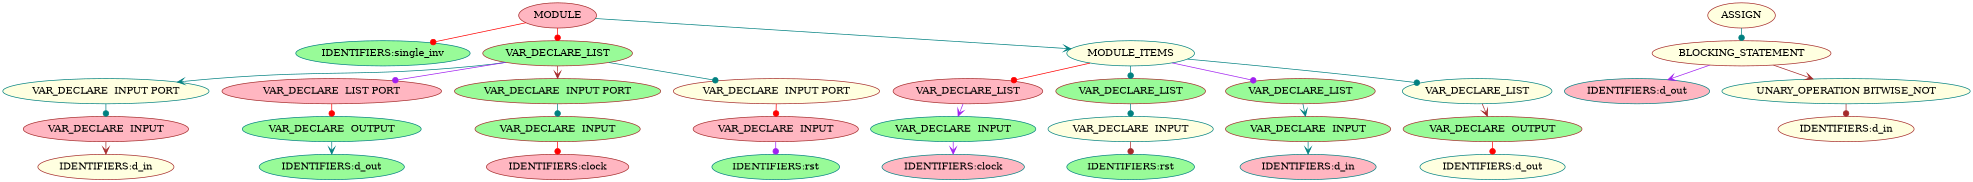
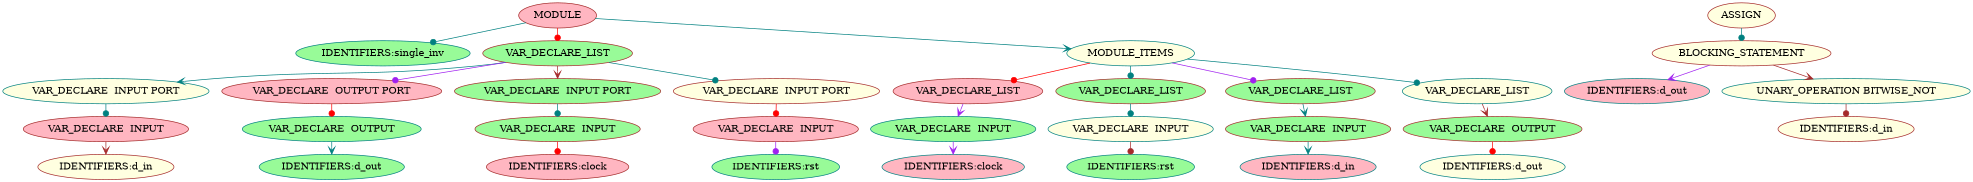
(481, 32) -> (481, 32)
(332, 91) -> (332, 91)
